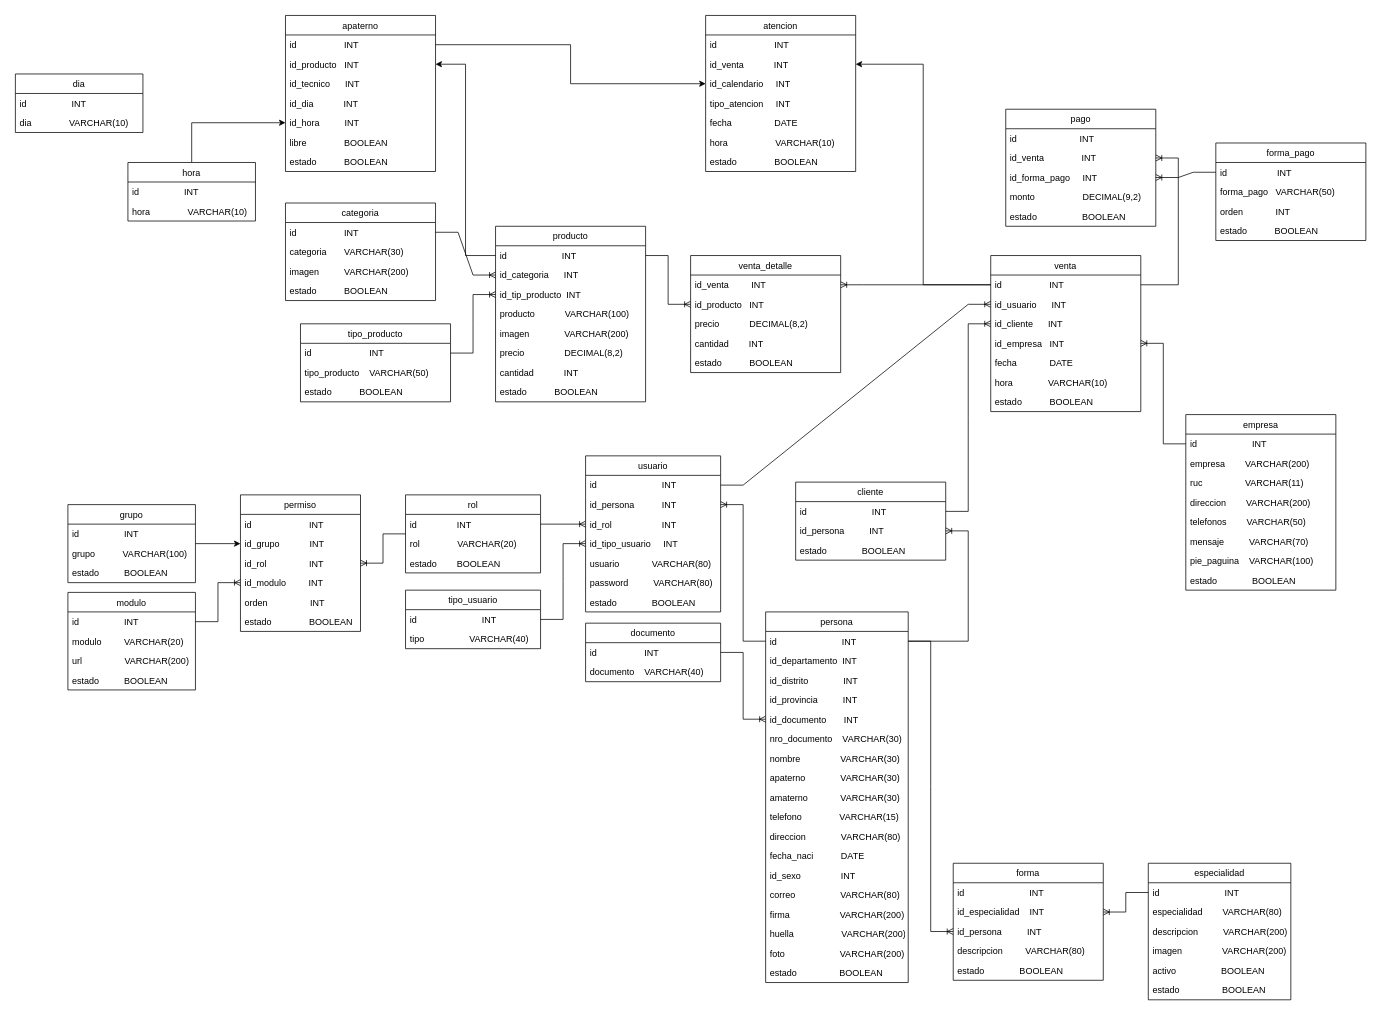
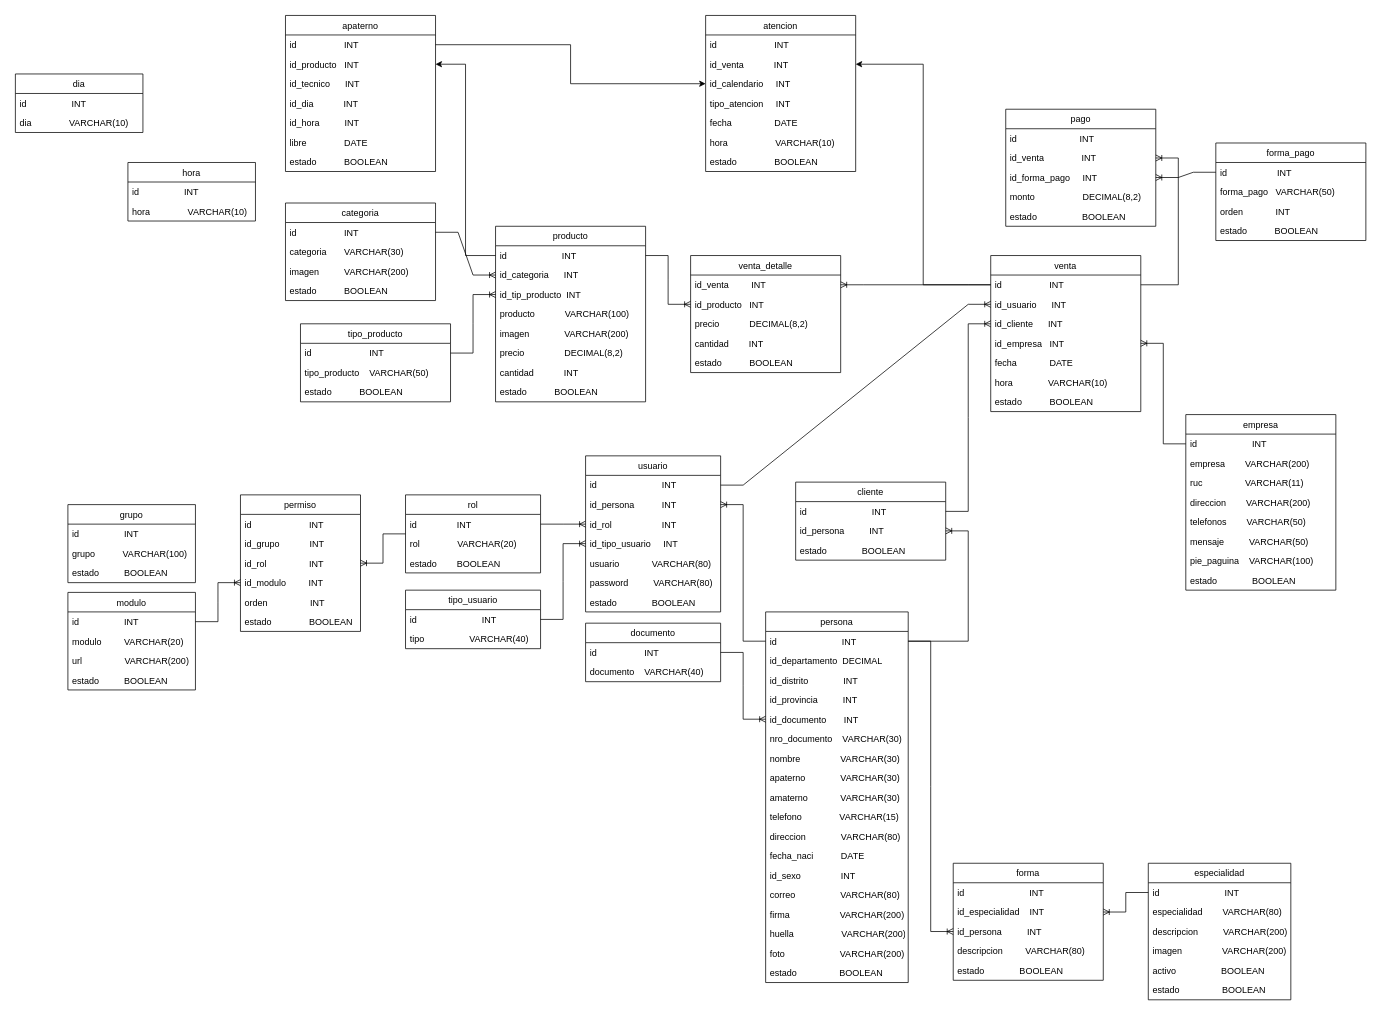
(216, 123) -> none
(347, 143) -> (339, 143)
(1089, 197) -> (1089, 197)
(1254, 542) -> (1254, 542)
(216, 543) -> none
(818, 661) -> (828, 661)
